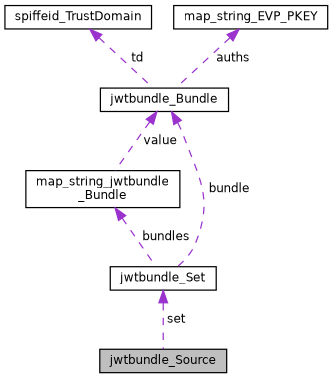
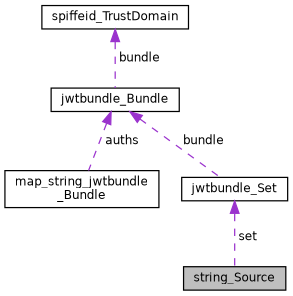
(251, 17) -> none
(136, 59) -> (138, 59)
(159, 141) -> (121, 141)
(139, 242) -> none
(163, 361) -> (235, 278)
